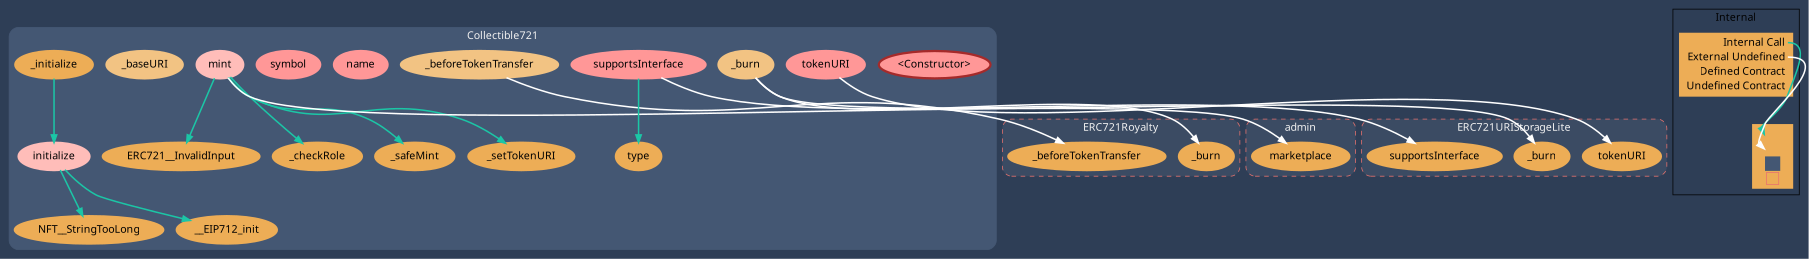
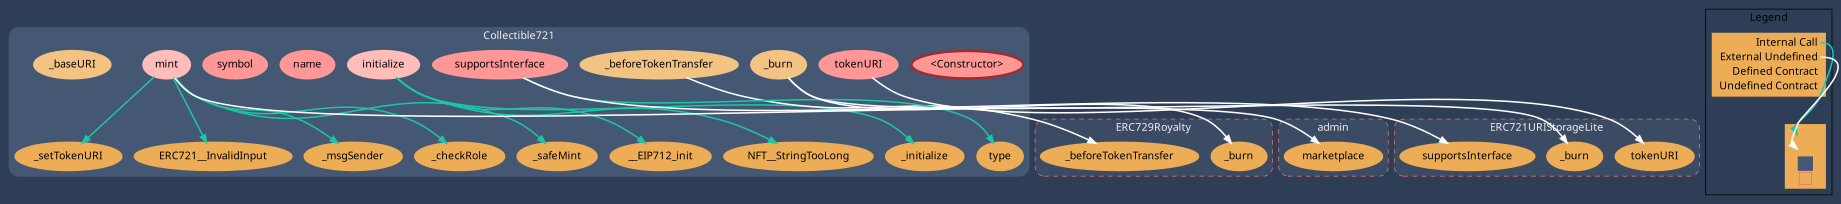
(1736, 18) -> (1769, 18)
(54, 107) -> (652, 107)
(1121, 128) -> (1154, 128)
none -> (353, 156)
